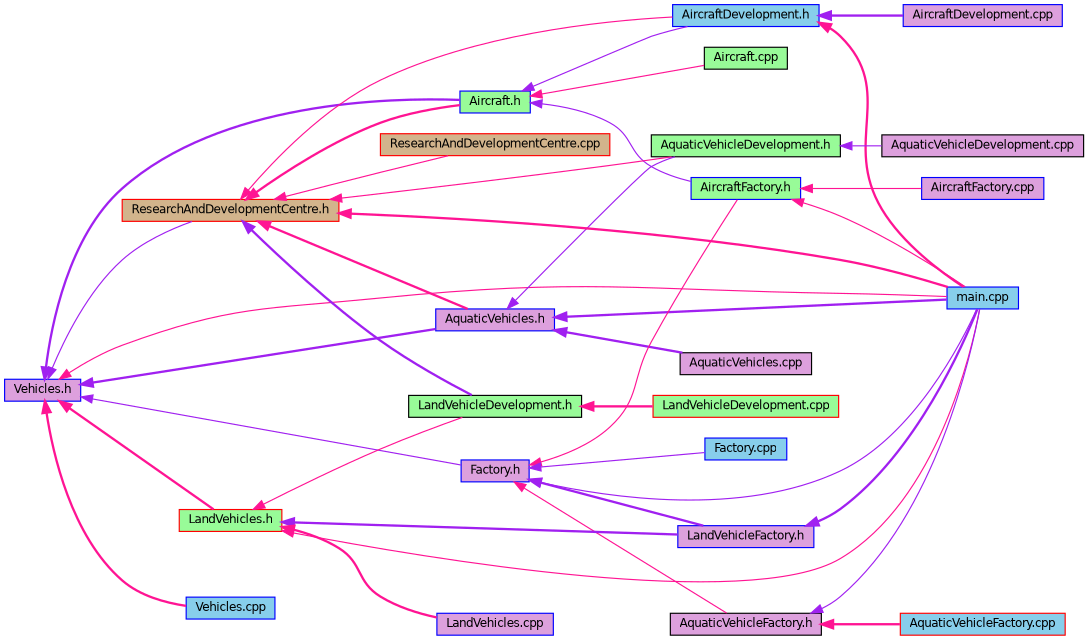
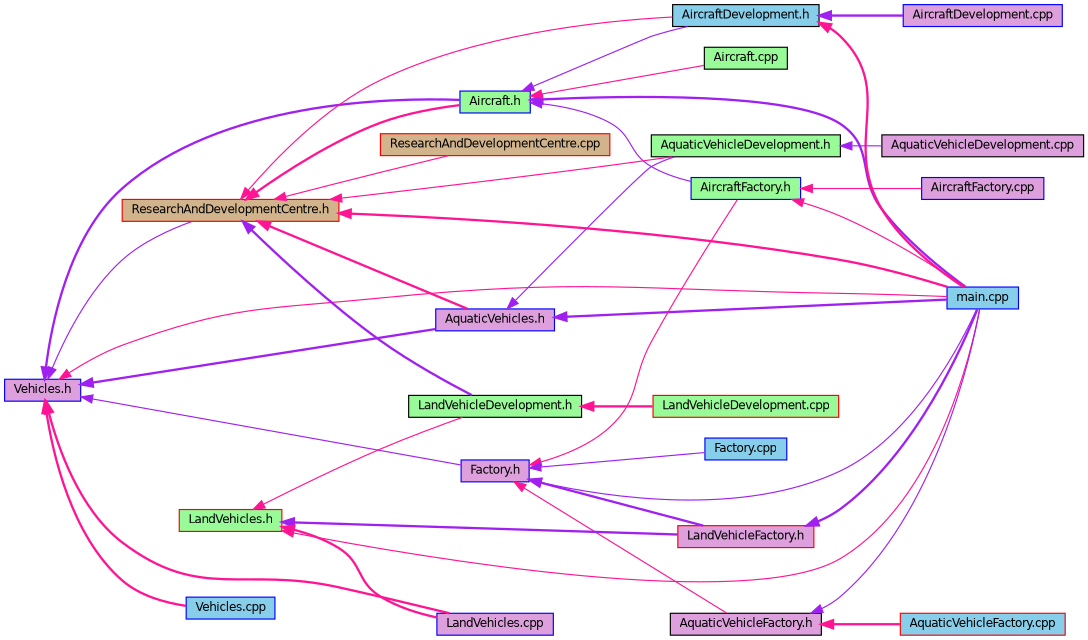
(746, 16) -> (746, 16)
none -> (798, 109)
(746, 364) -> none
(141, 459) -> (208, 578)
(746, 537) -> (746, 537)
